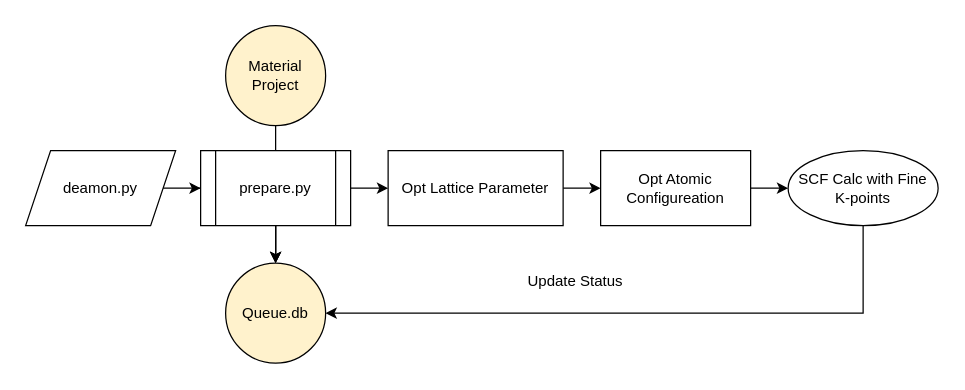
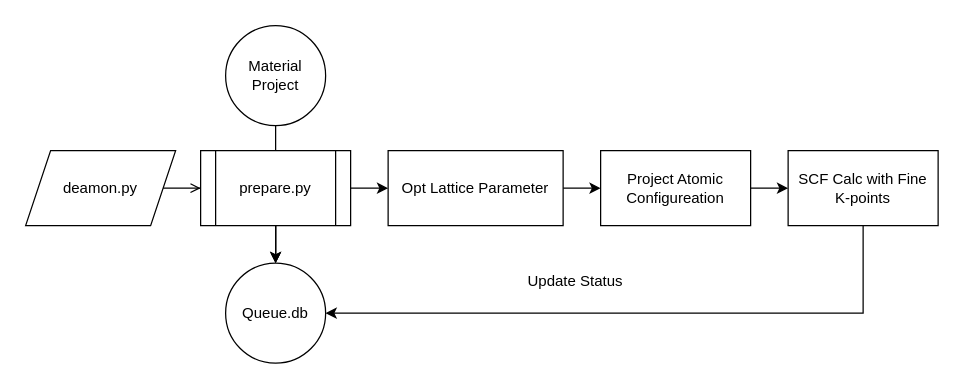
(276, 76) -> (276, 76)
(276, 126) -> (276, 126)
(191, 188) -> (192, 188)
(676, 188) -> (676, 188)
(863, 188) -> (863, 188)
(276, 313) -> (276, 313)
